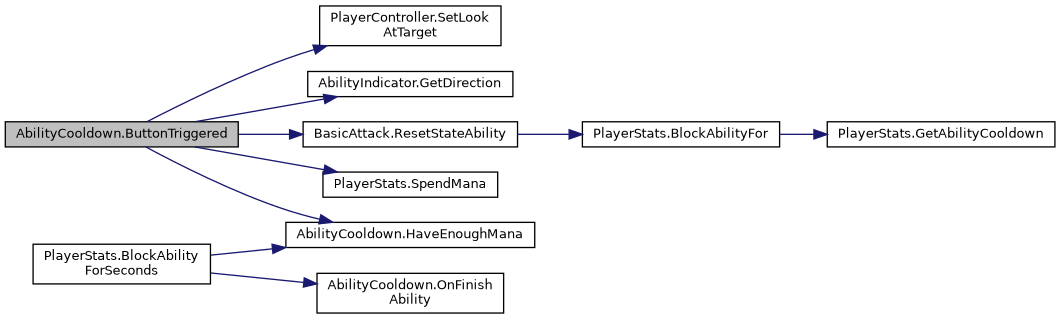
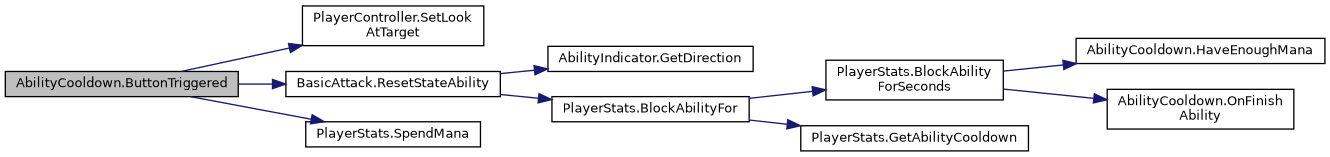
none -> (781, 95)
(260, 110) -> (517, 72)
(231, 188) -> none
